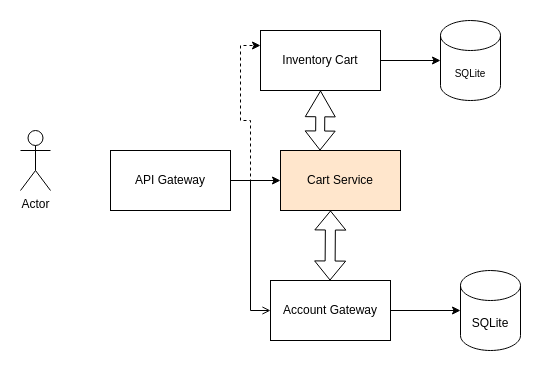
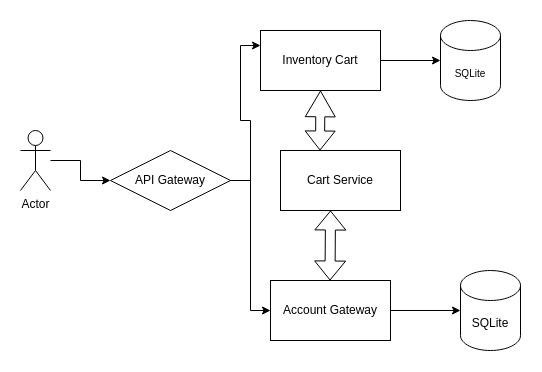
(241, 111) -> (241, 111)
none -> (81, 167)
(171, 181) -> (171, 181)
(263, 181) -> none
(341, 181) -> (341, 181)
(264, 311) -> (262, 311)
